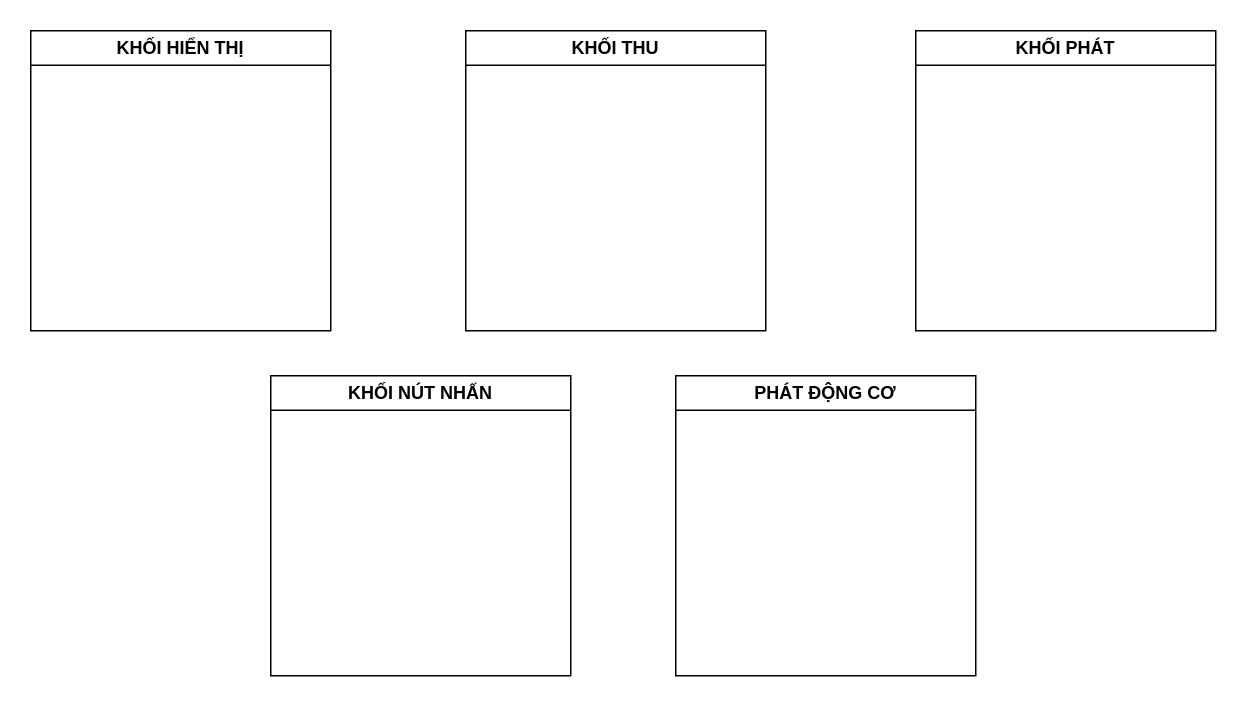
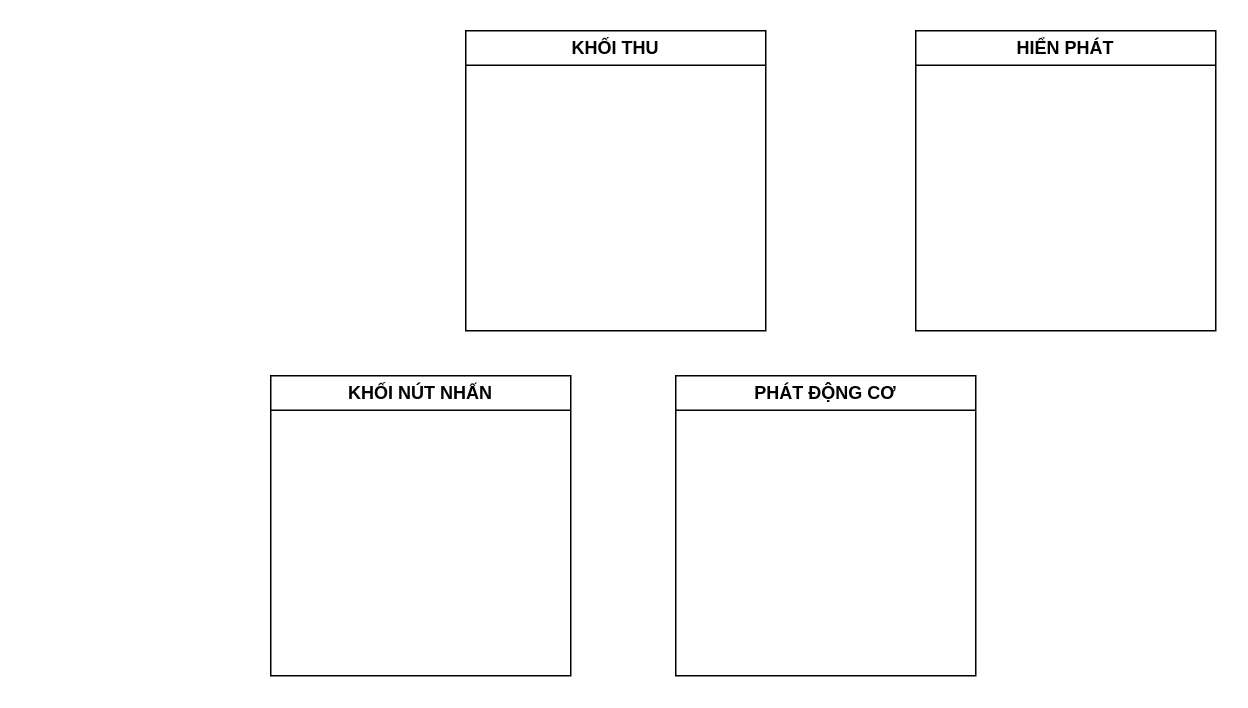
(1066, 49) -> (1066, 49)
(181, 181) -> none
